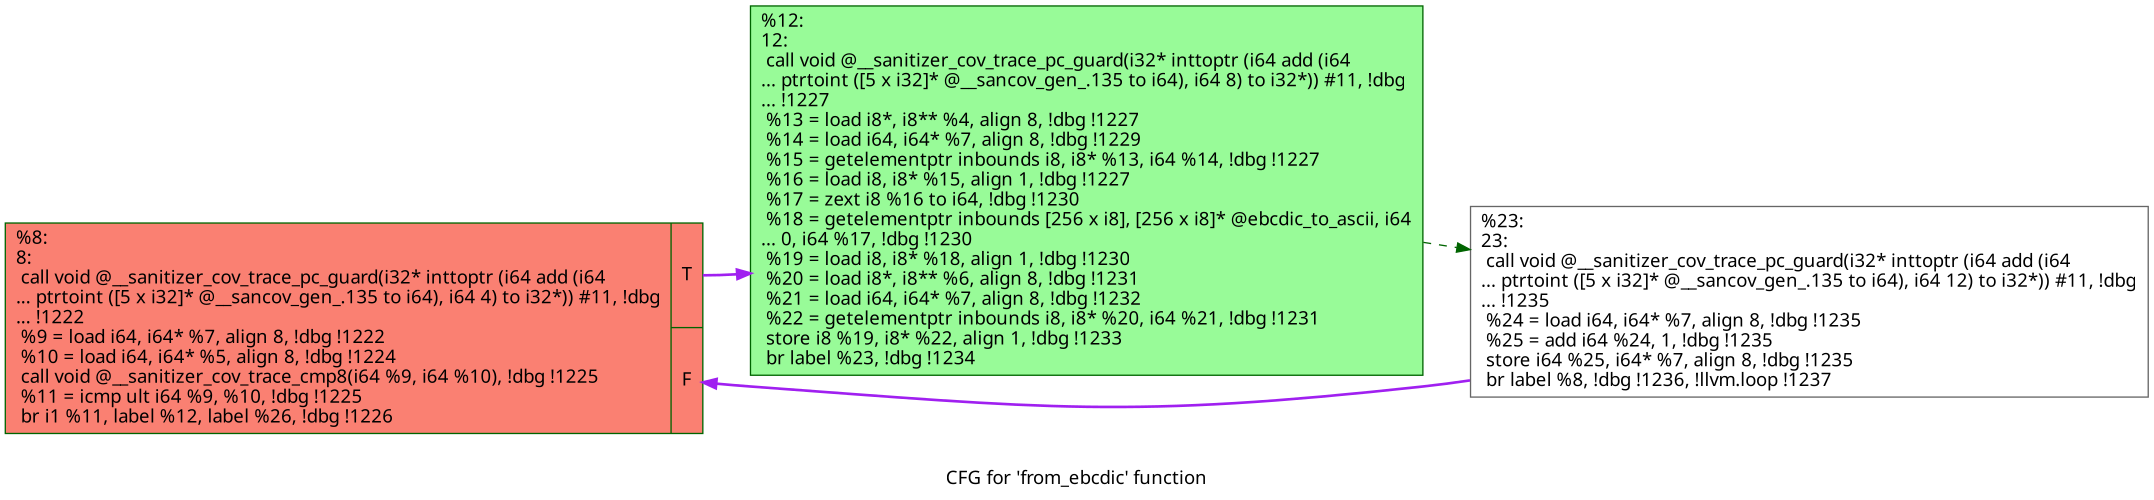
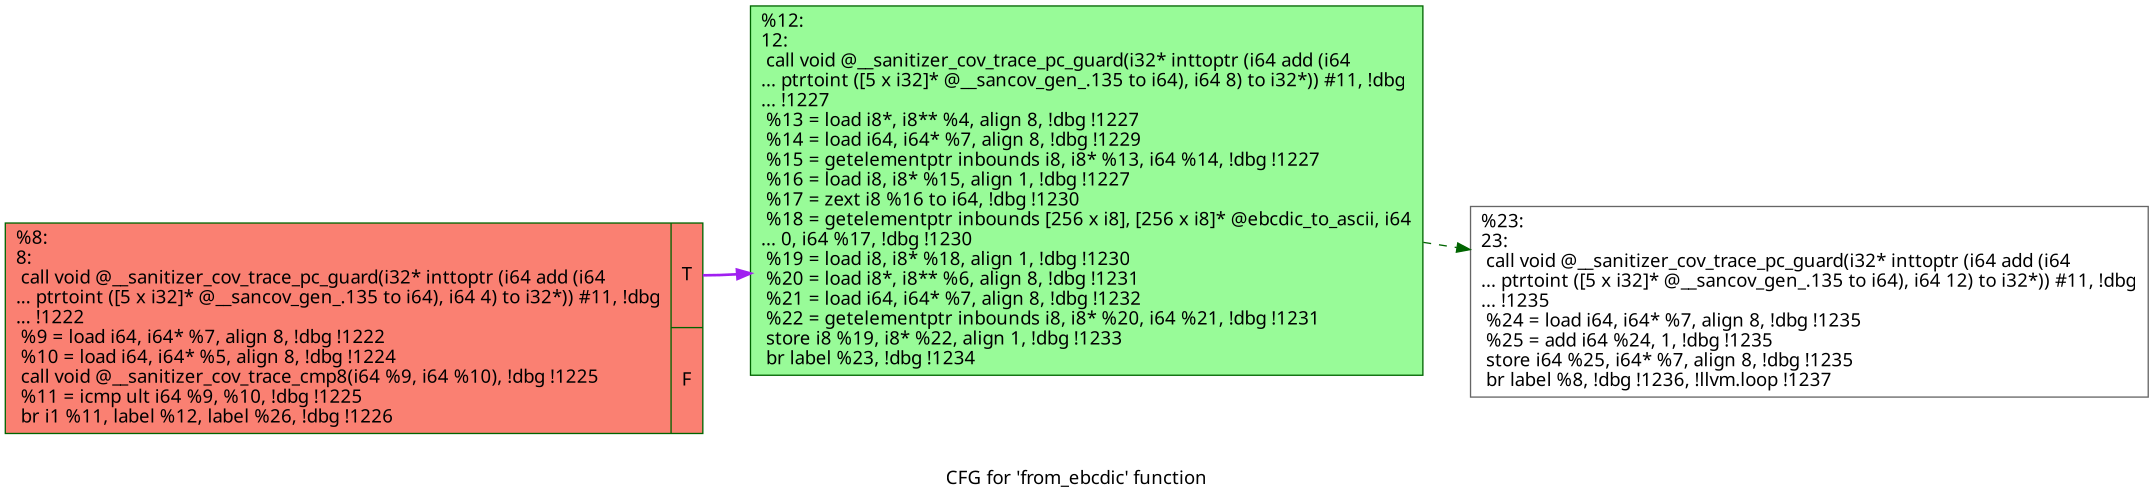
(1093, 407) -> none
